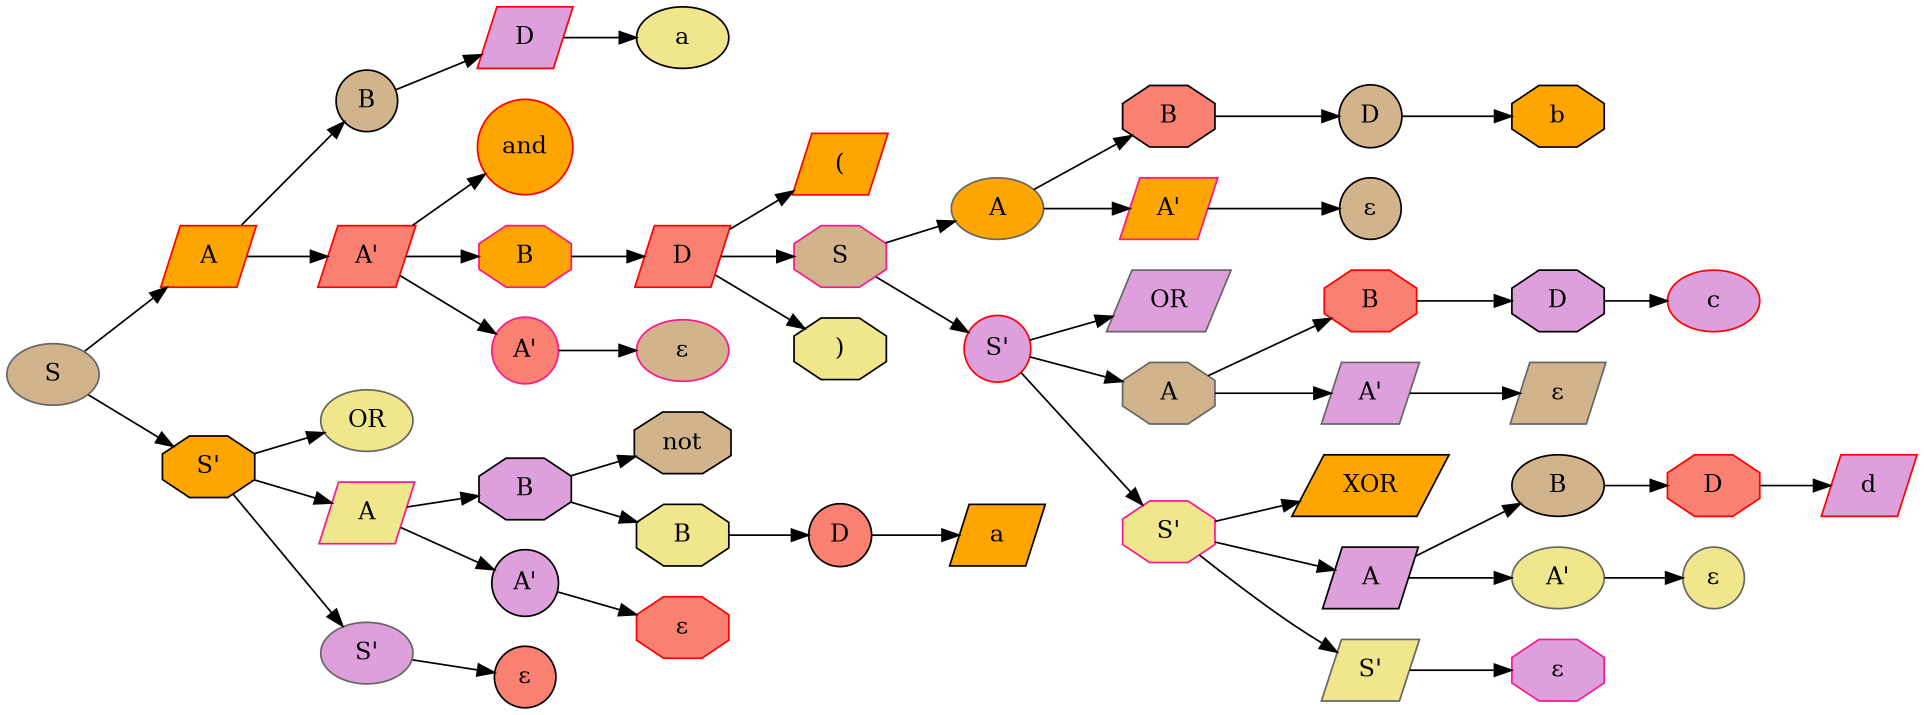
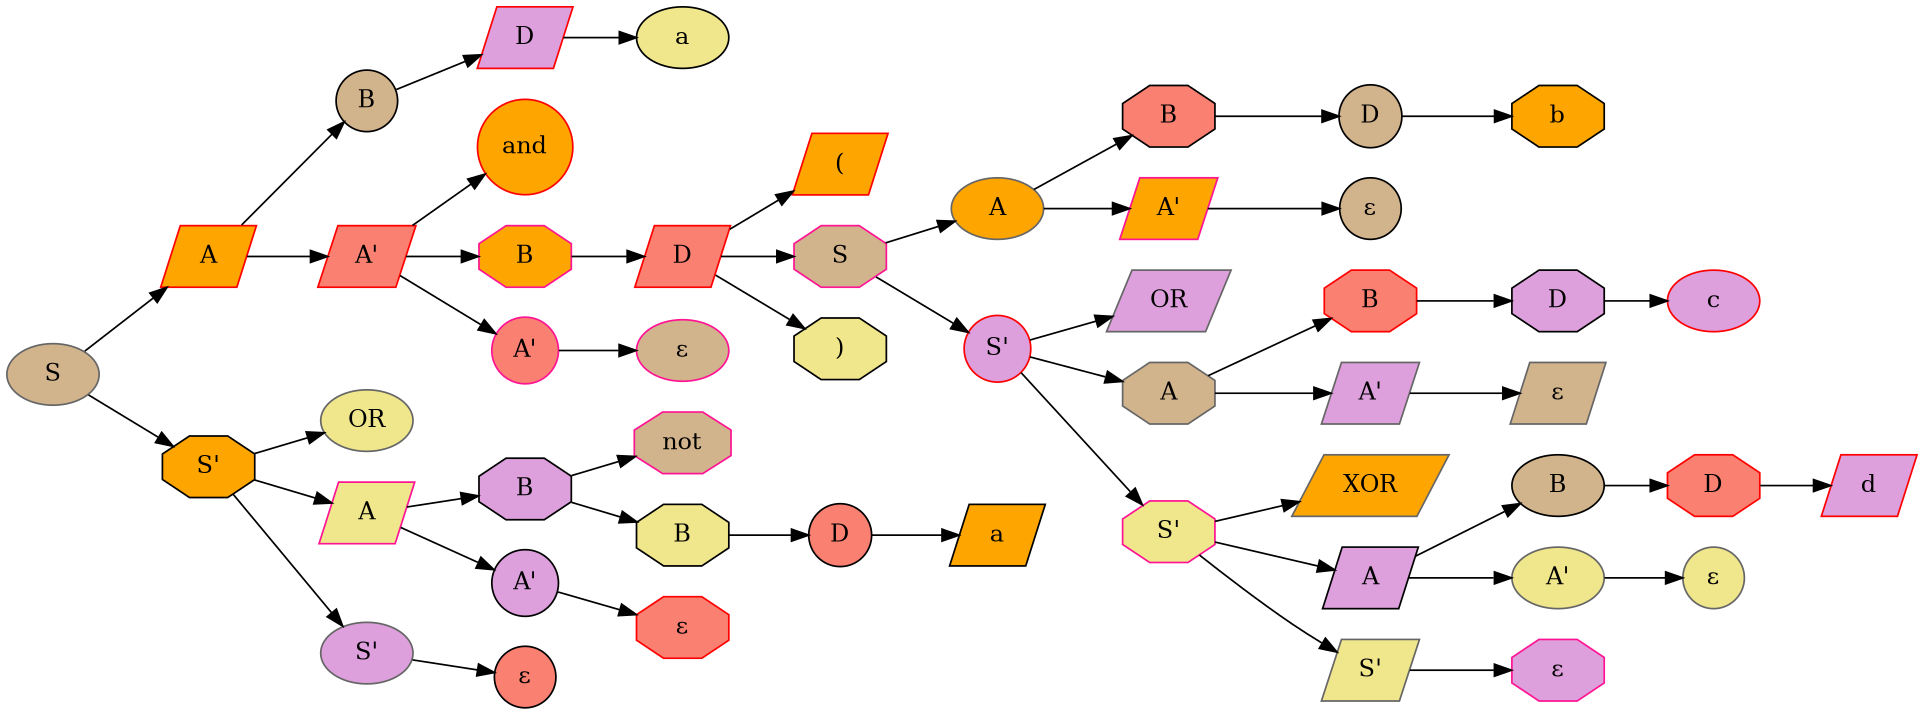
(683, 443) -> (683, 443)
(1370, 486) -> (1370, 486)
